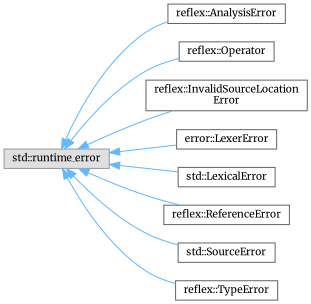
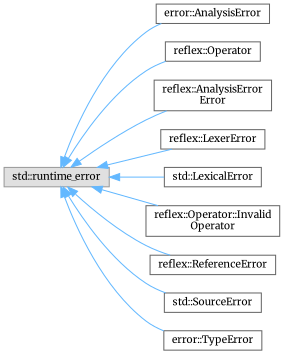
(227, 14) -> (213, 14)
(227, 95) -> (213, 95)
(227, 139) -> (213, 139)
none -> (213, 221)
(227, 290) -> (213, 340)
